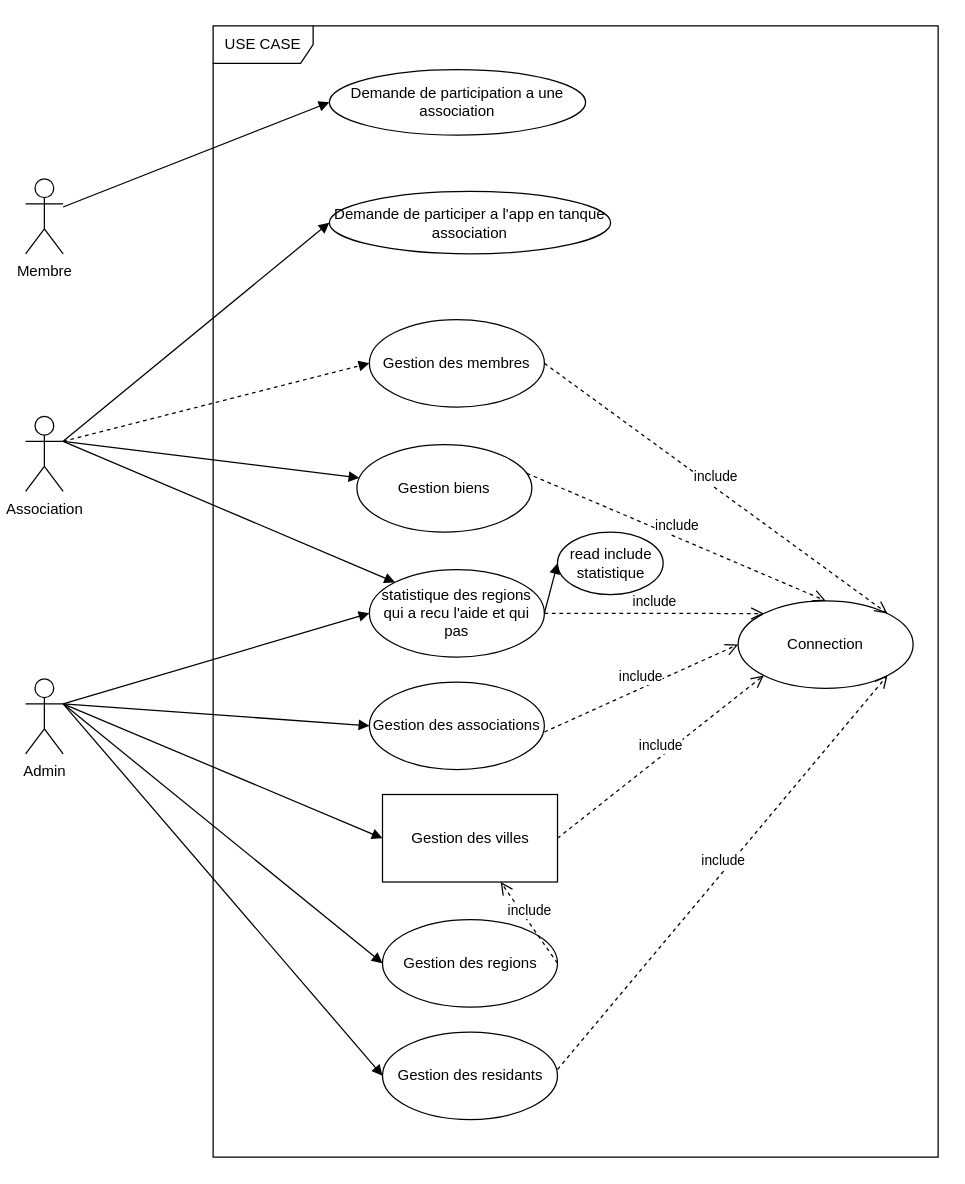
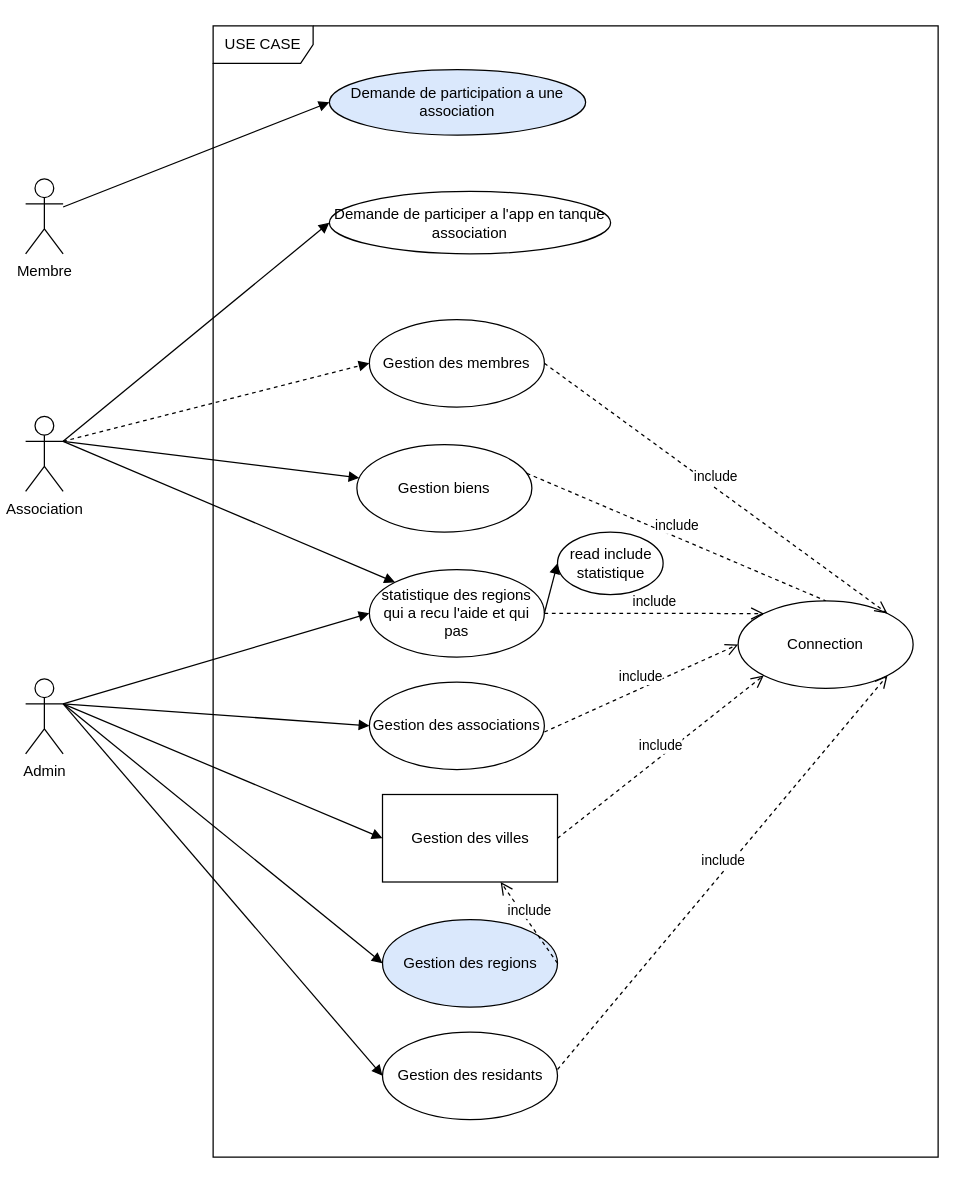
(458, 102) -> (458, 102)
(820, 598) -> (821, 599)
(470, 963) -> (470, 963)
